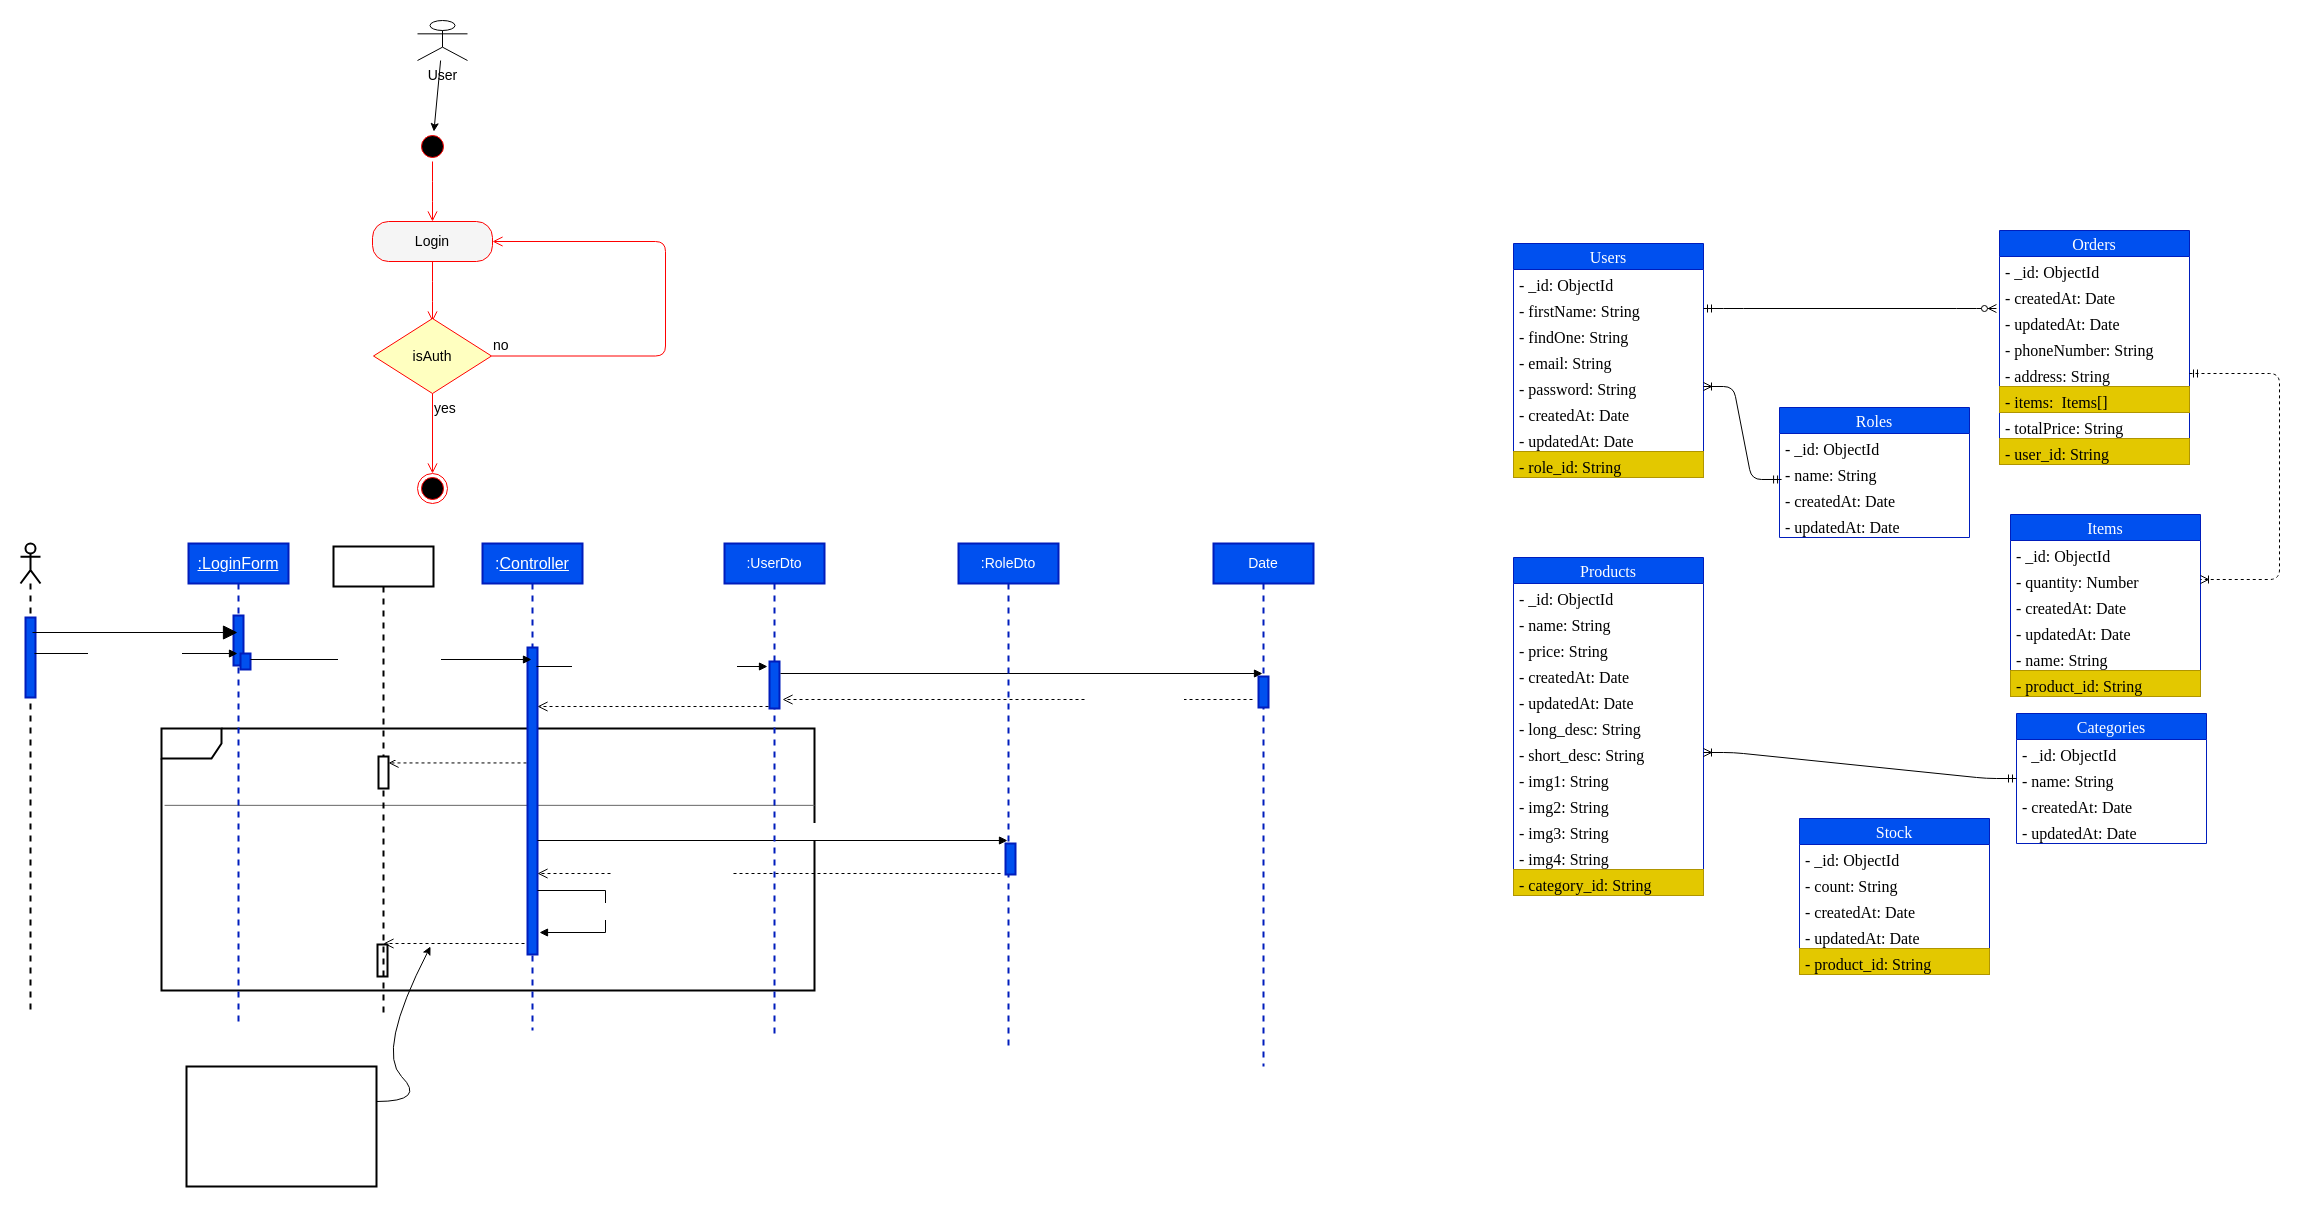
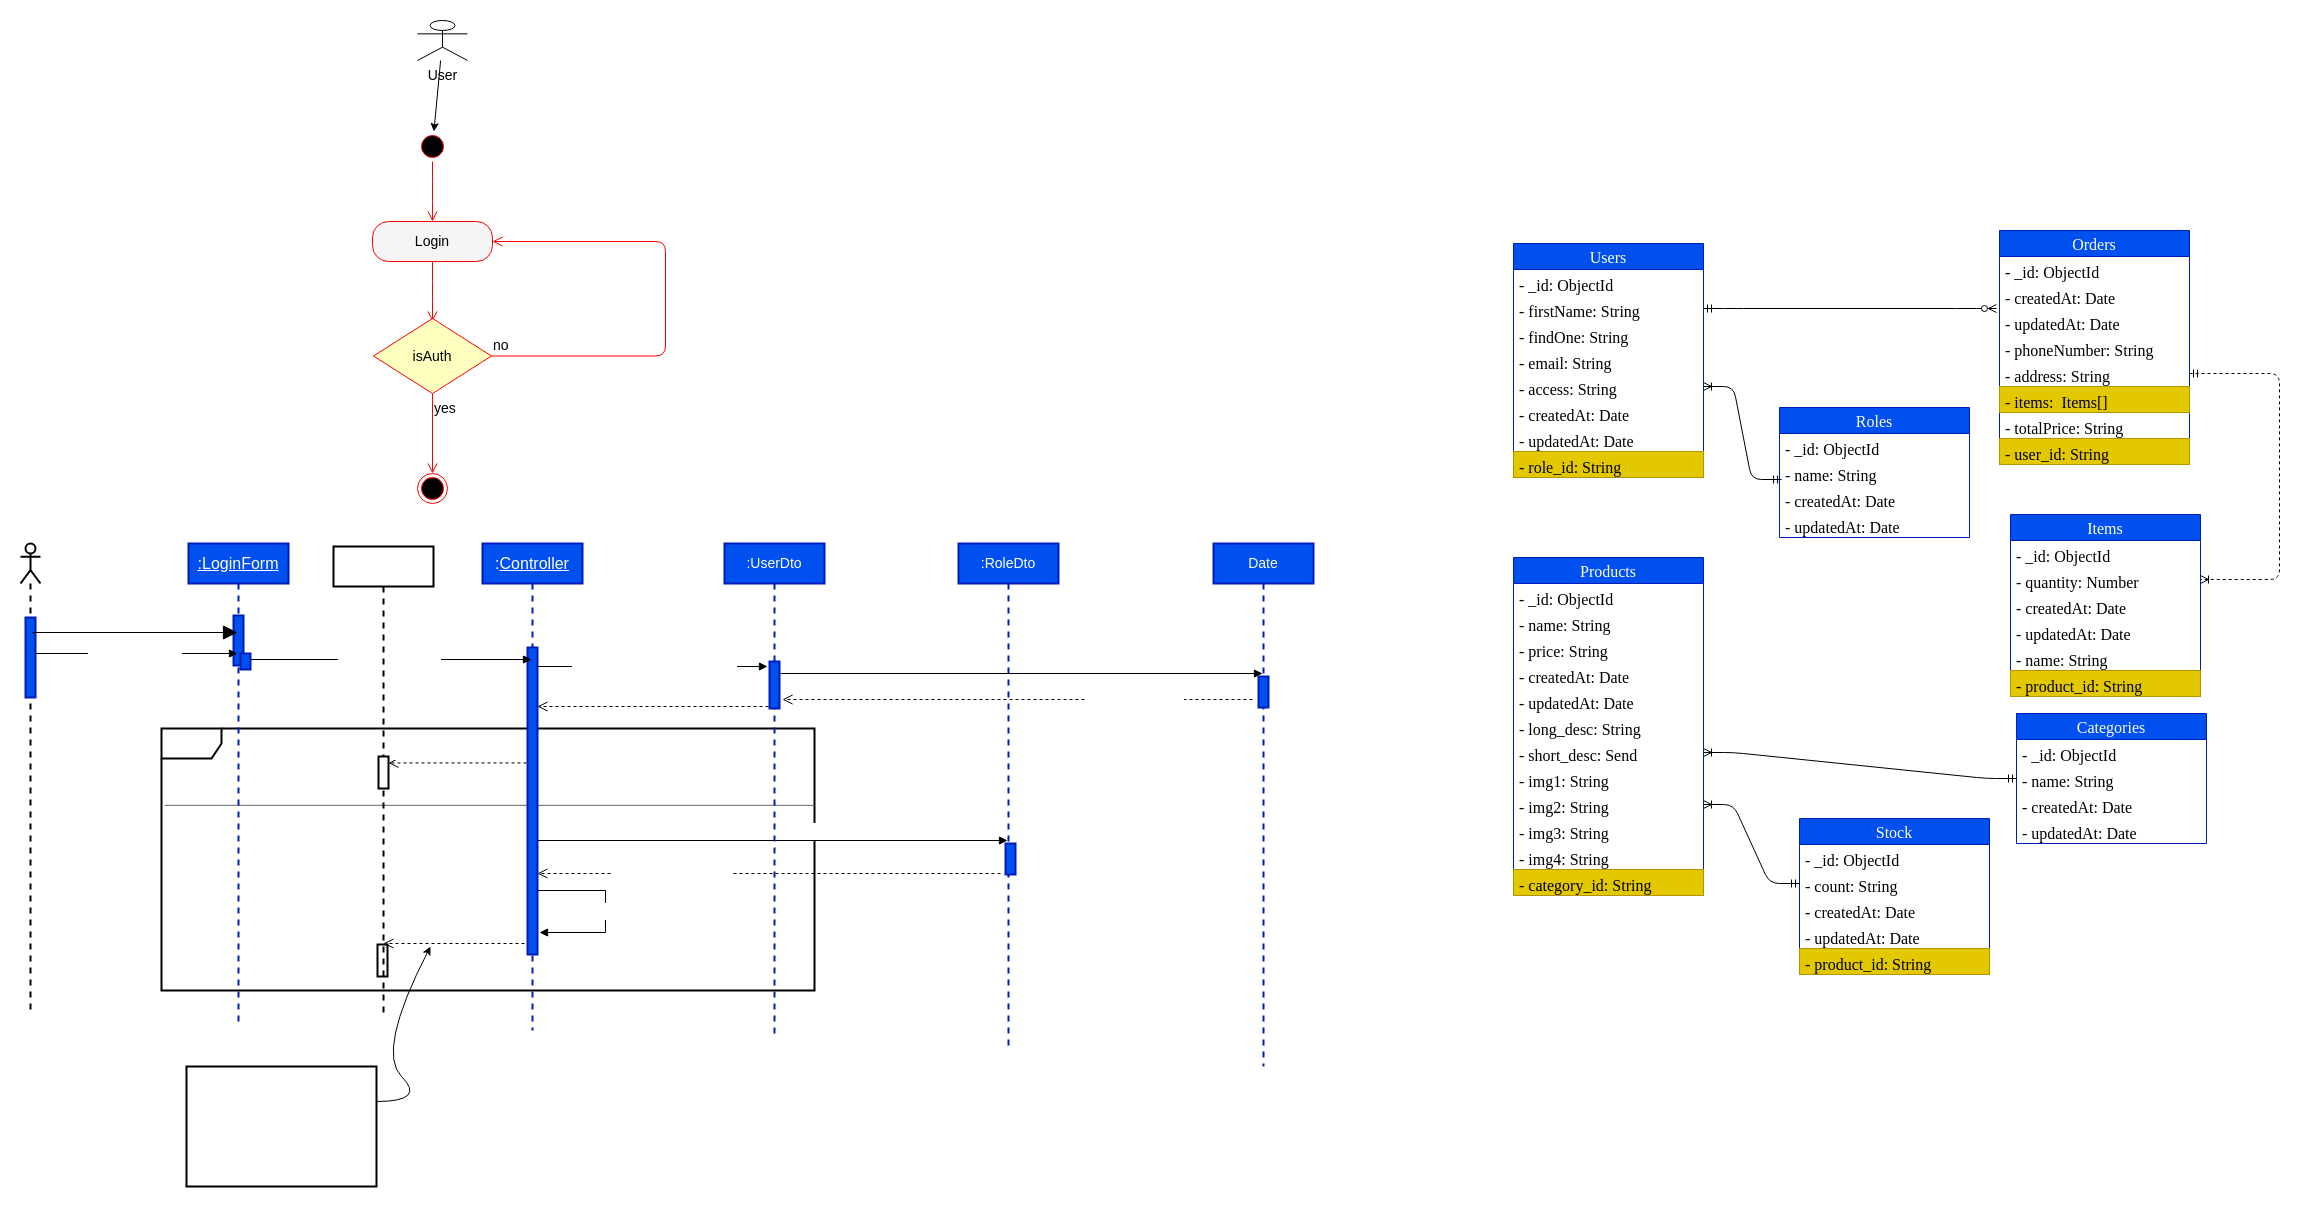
(1591, 390) -> (1582, 390)
(1600, 756) -> (1593, 756)
none -> (1752, 844)
